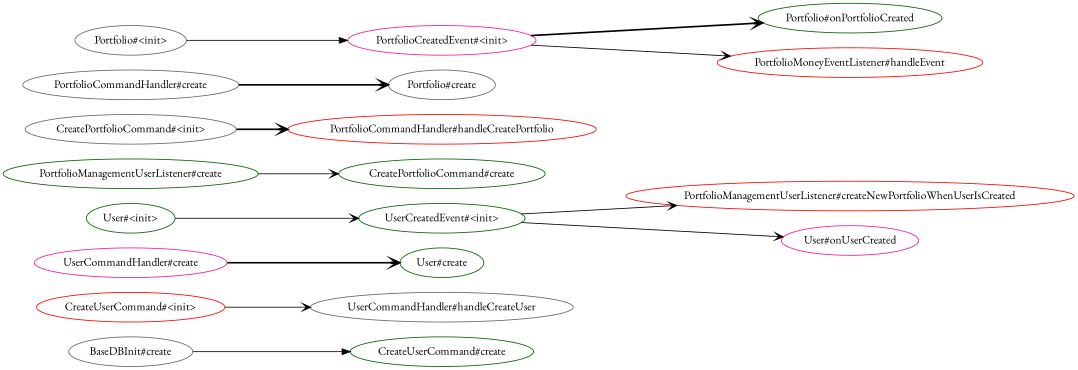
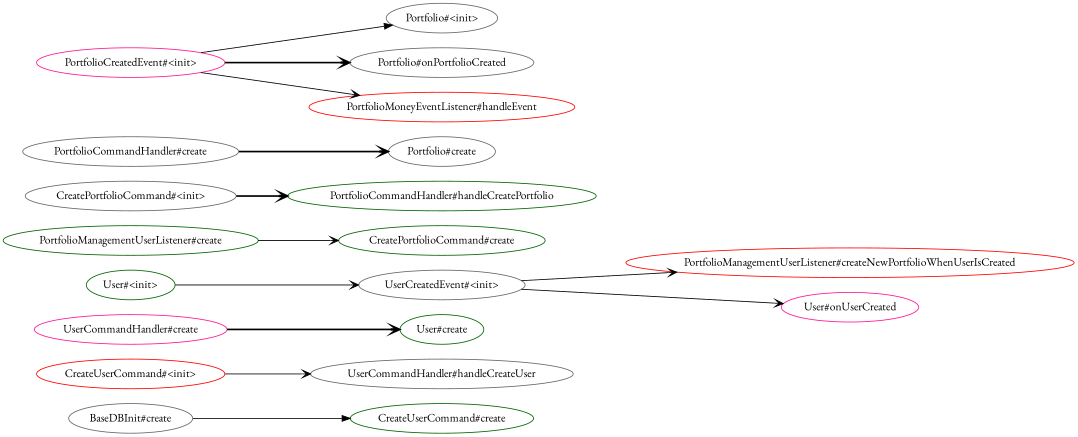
(850, 18) -> (442, 63)
(263, 40) -> (293, 39)
(442, 129) -> (442, 196)
(442, 218) -> (442, 285)
